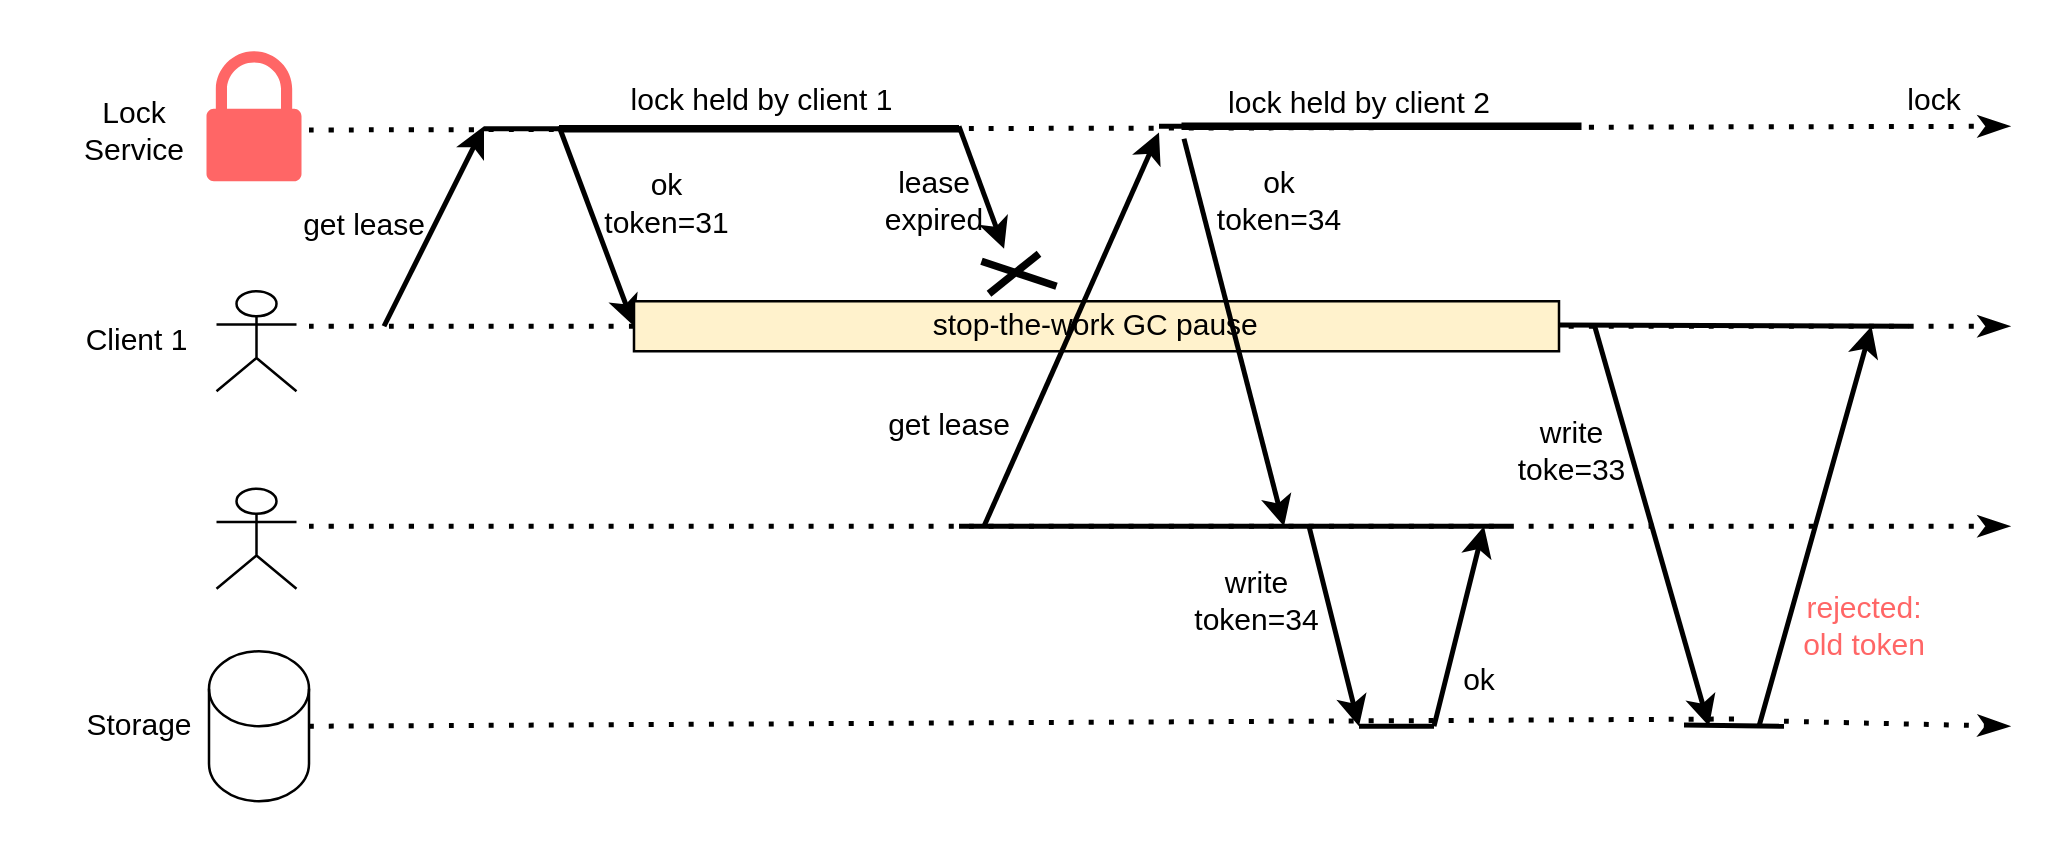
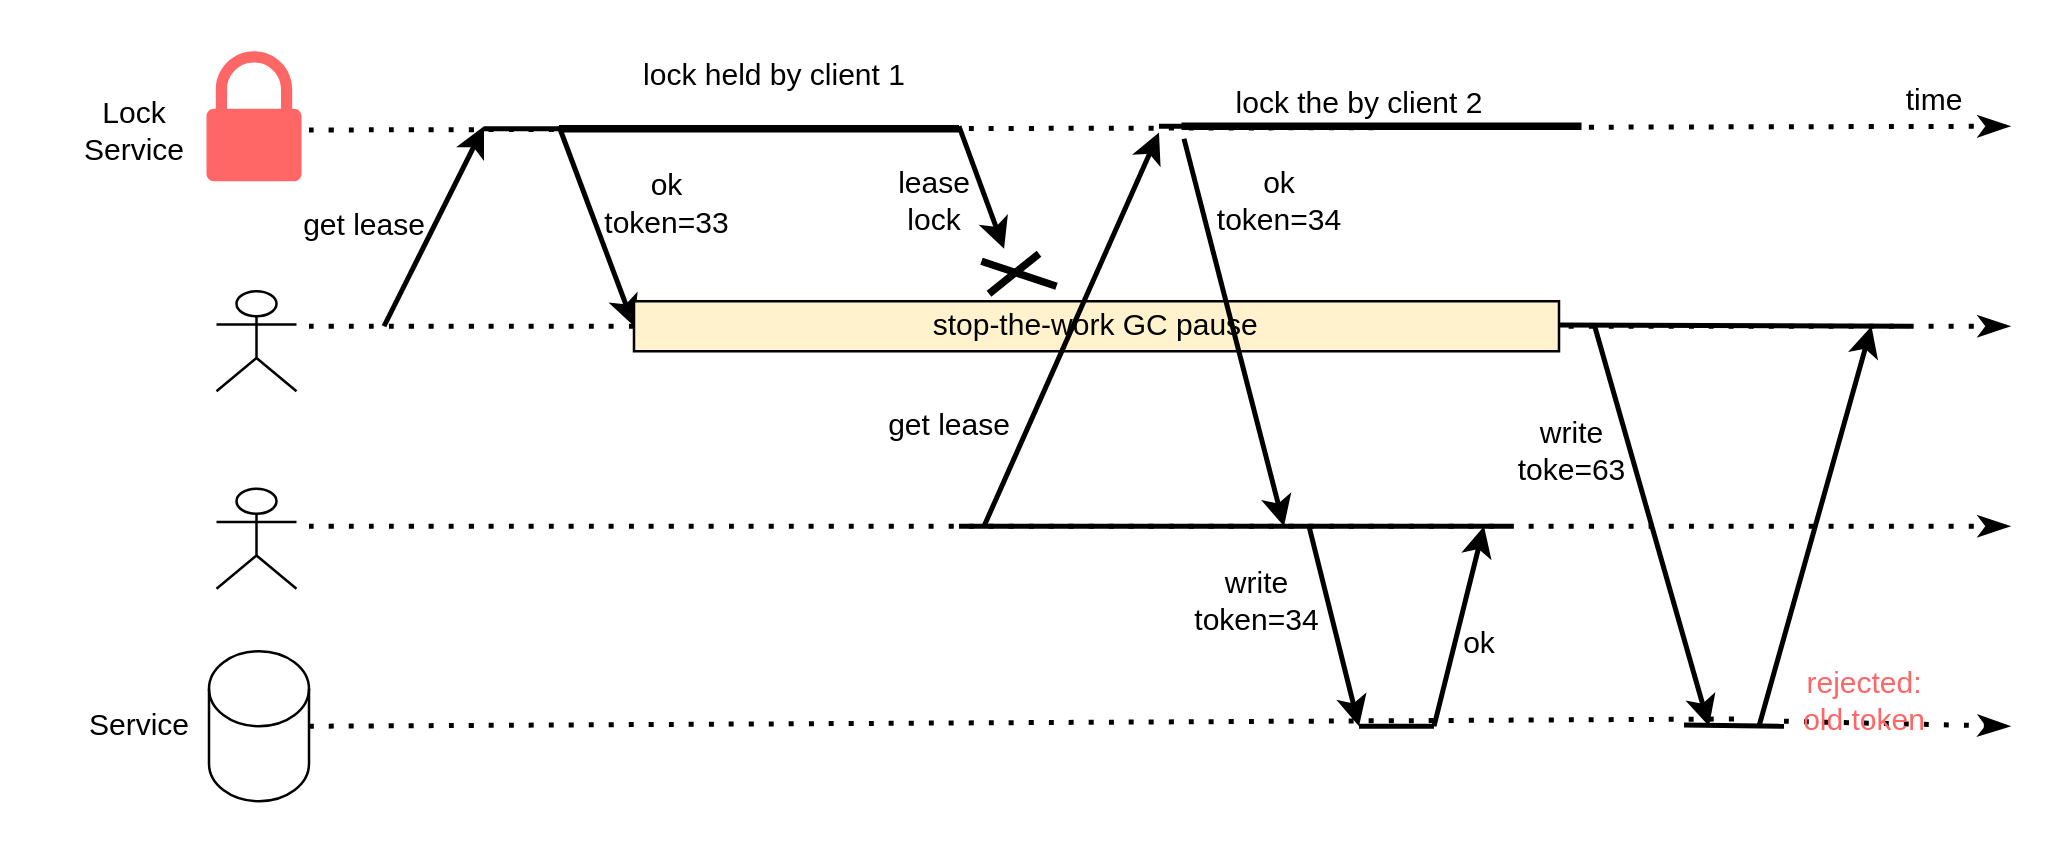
(761, 101) -> (774, 76)
(1935, 101) -> (1935, 101)
(1360, 104) -> (1360, 104)
(935, 201) -> (935, 201)
(668, 204) -> (668, 204)
(136, 341) -> none
(1573, 451) -> (1573, 451)
(1864, 626) -> (1864, 701)
(1479, 681) -> (1479, 644)
(140, 726) -> (140, 726)
